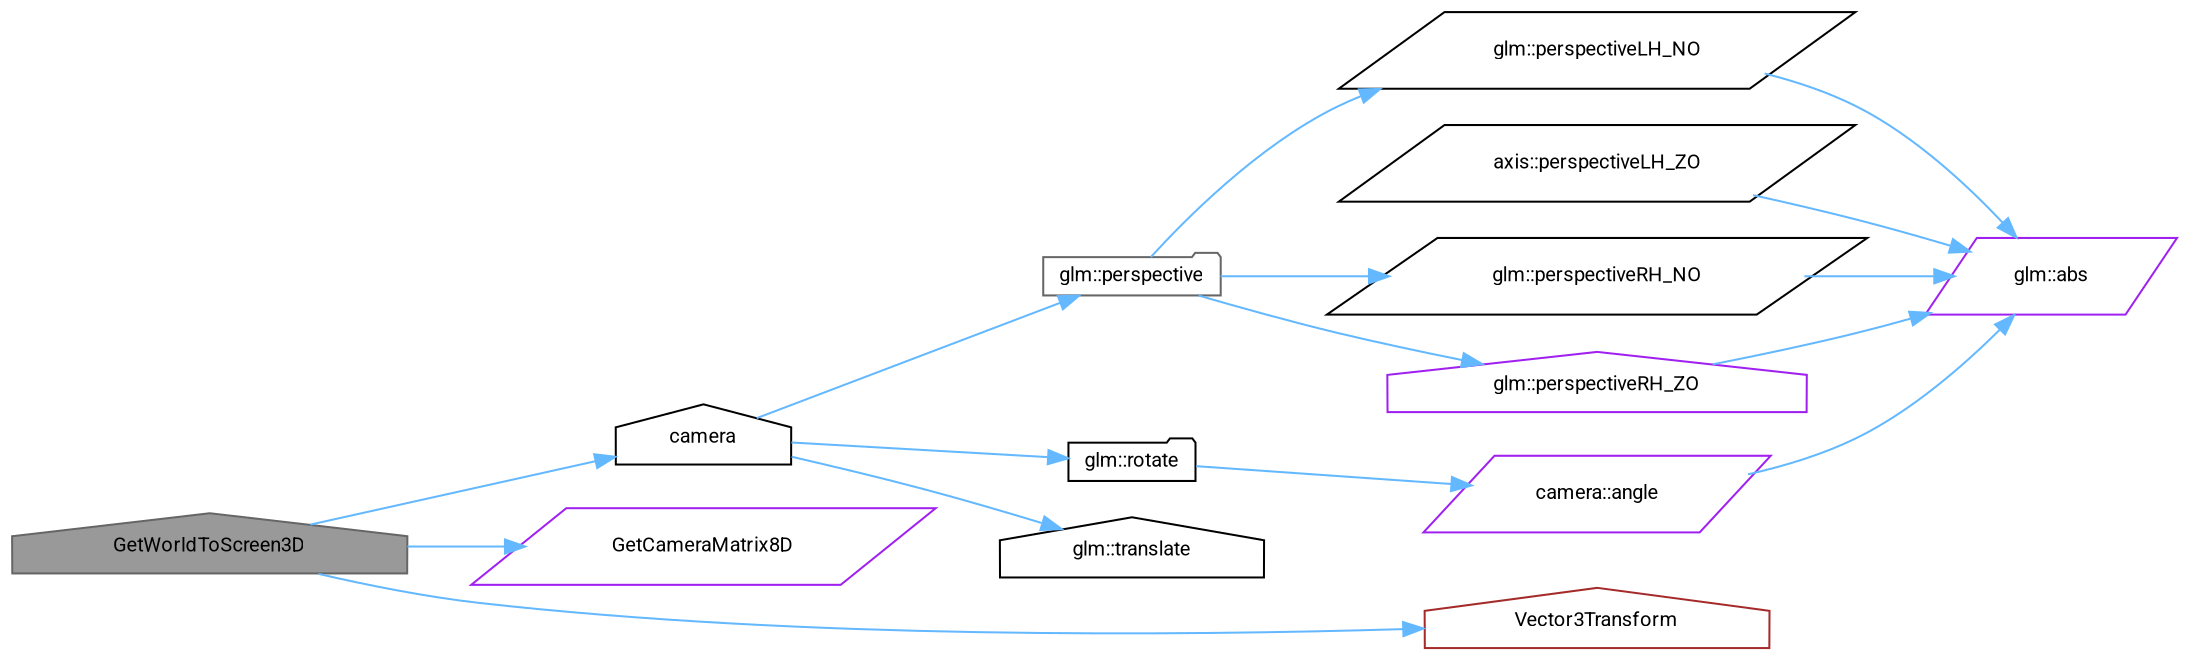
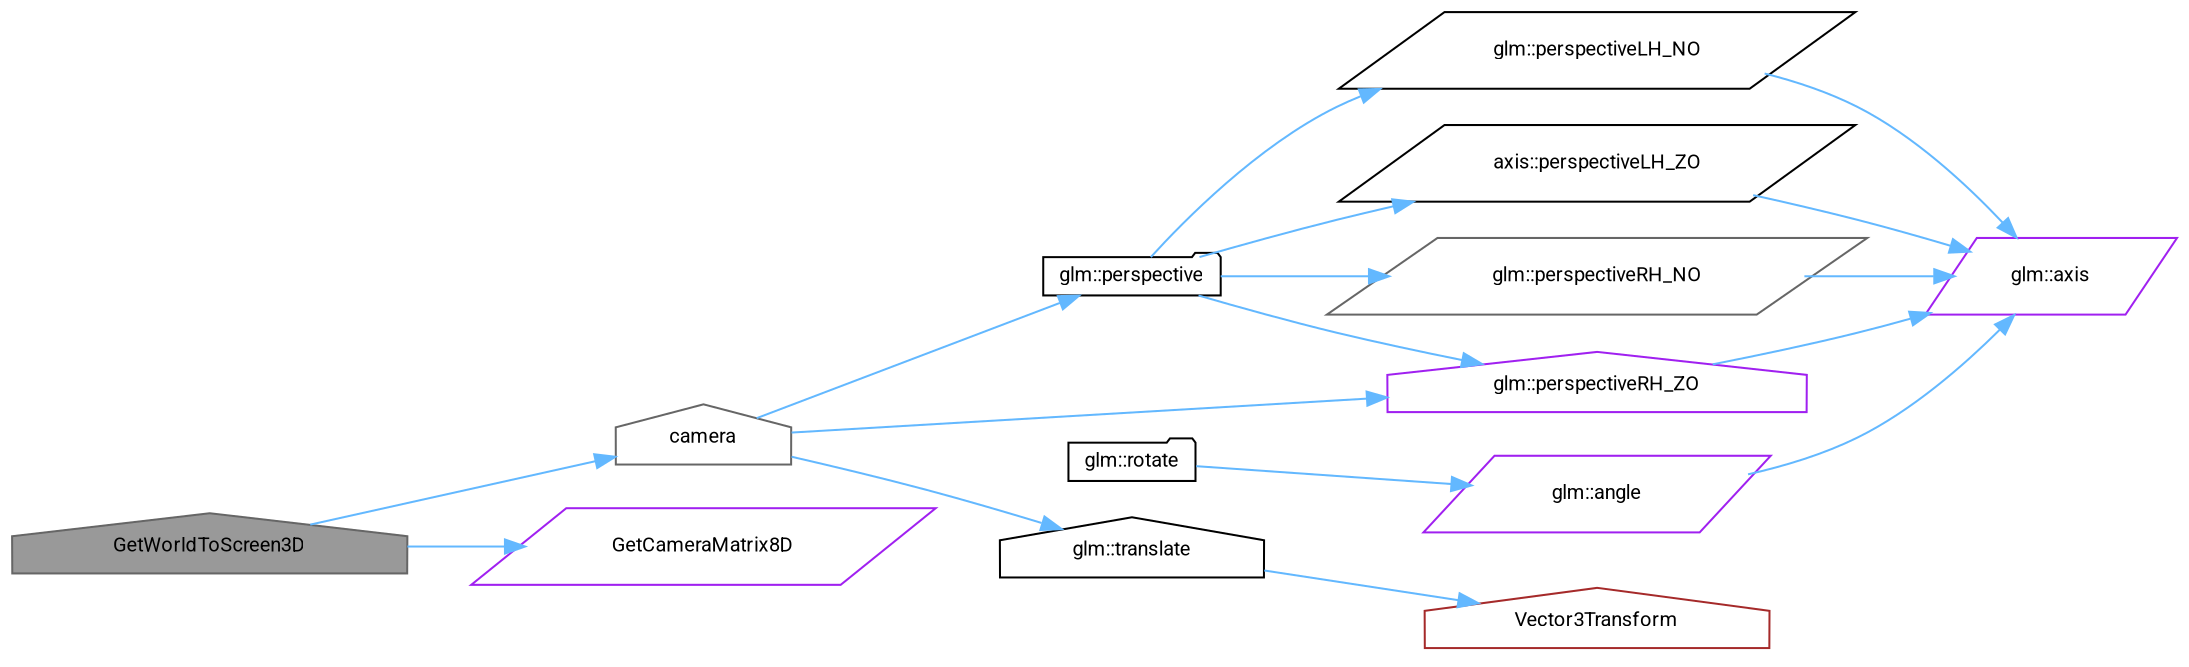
none -> (1296, 230)
(1132, 276) -> (1132, 276)
(1597, 276) -> (1597, 276)
(2051, 276) -> (2051, 276)
(703, 438) -> (703, 438)
(919, 450) -> (1079, 416)
(1597, 494) -> (1597, 494)
(859, 629) -> (1361, 585)
